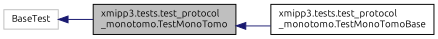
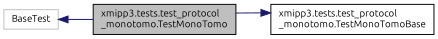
(258, 26) -> (248, 13)
